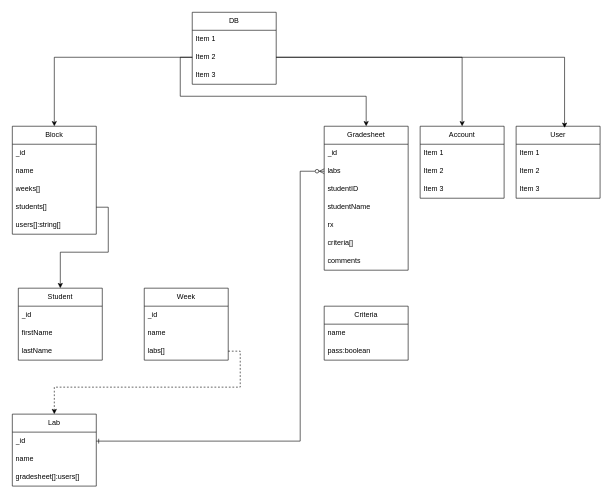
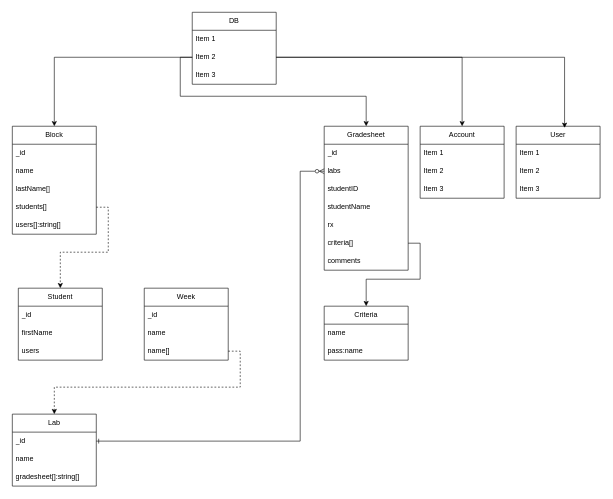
(30, 189) -> (35, 189)
none -> (419, 243)
(96, 252) -> (96, 252)
(37, 351) -> (32, 351)
(159, 351) -> (160, 351)
(350, 351) -> (345, 351)
(55, 477) -> (55, 477)
